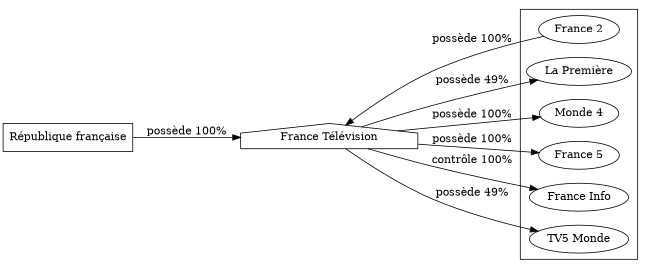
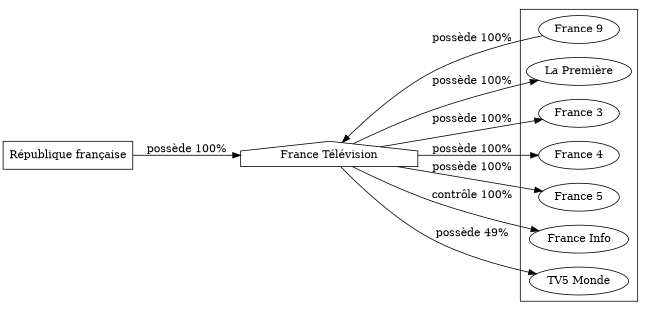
(579, 30) -> (579, 30)
(472, 80) -> (472, 81)
(579, 113) -> (579, 155)
none -> (579, 113)
